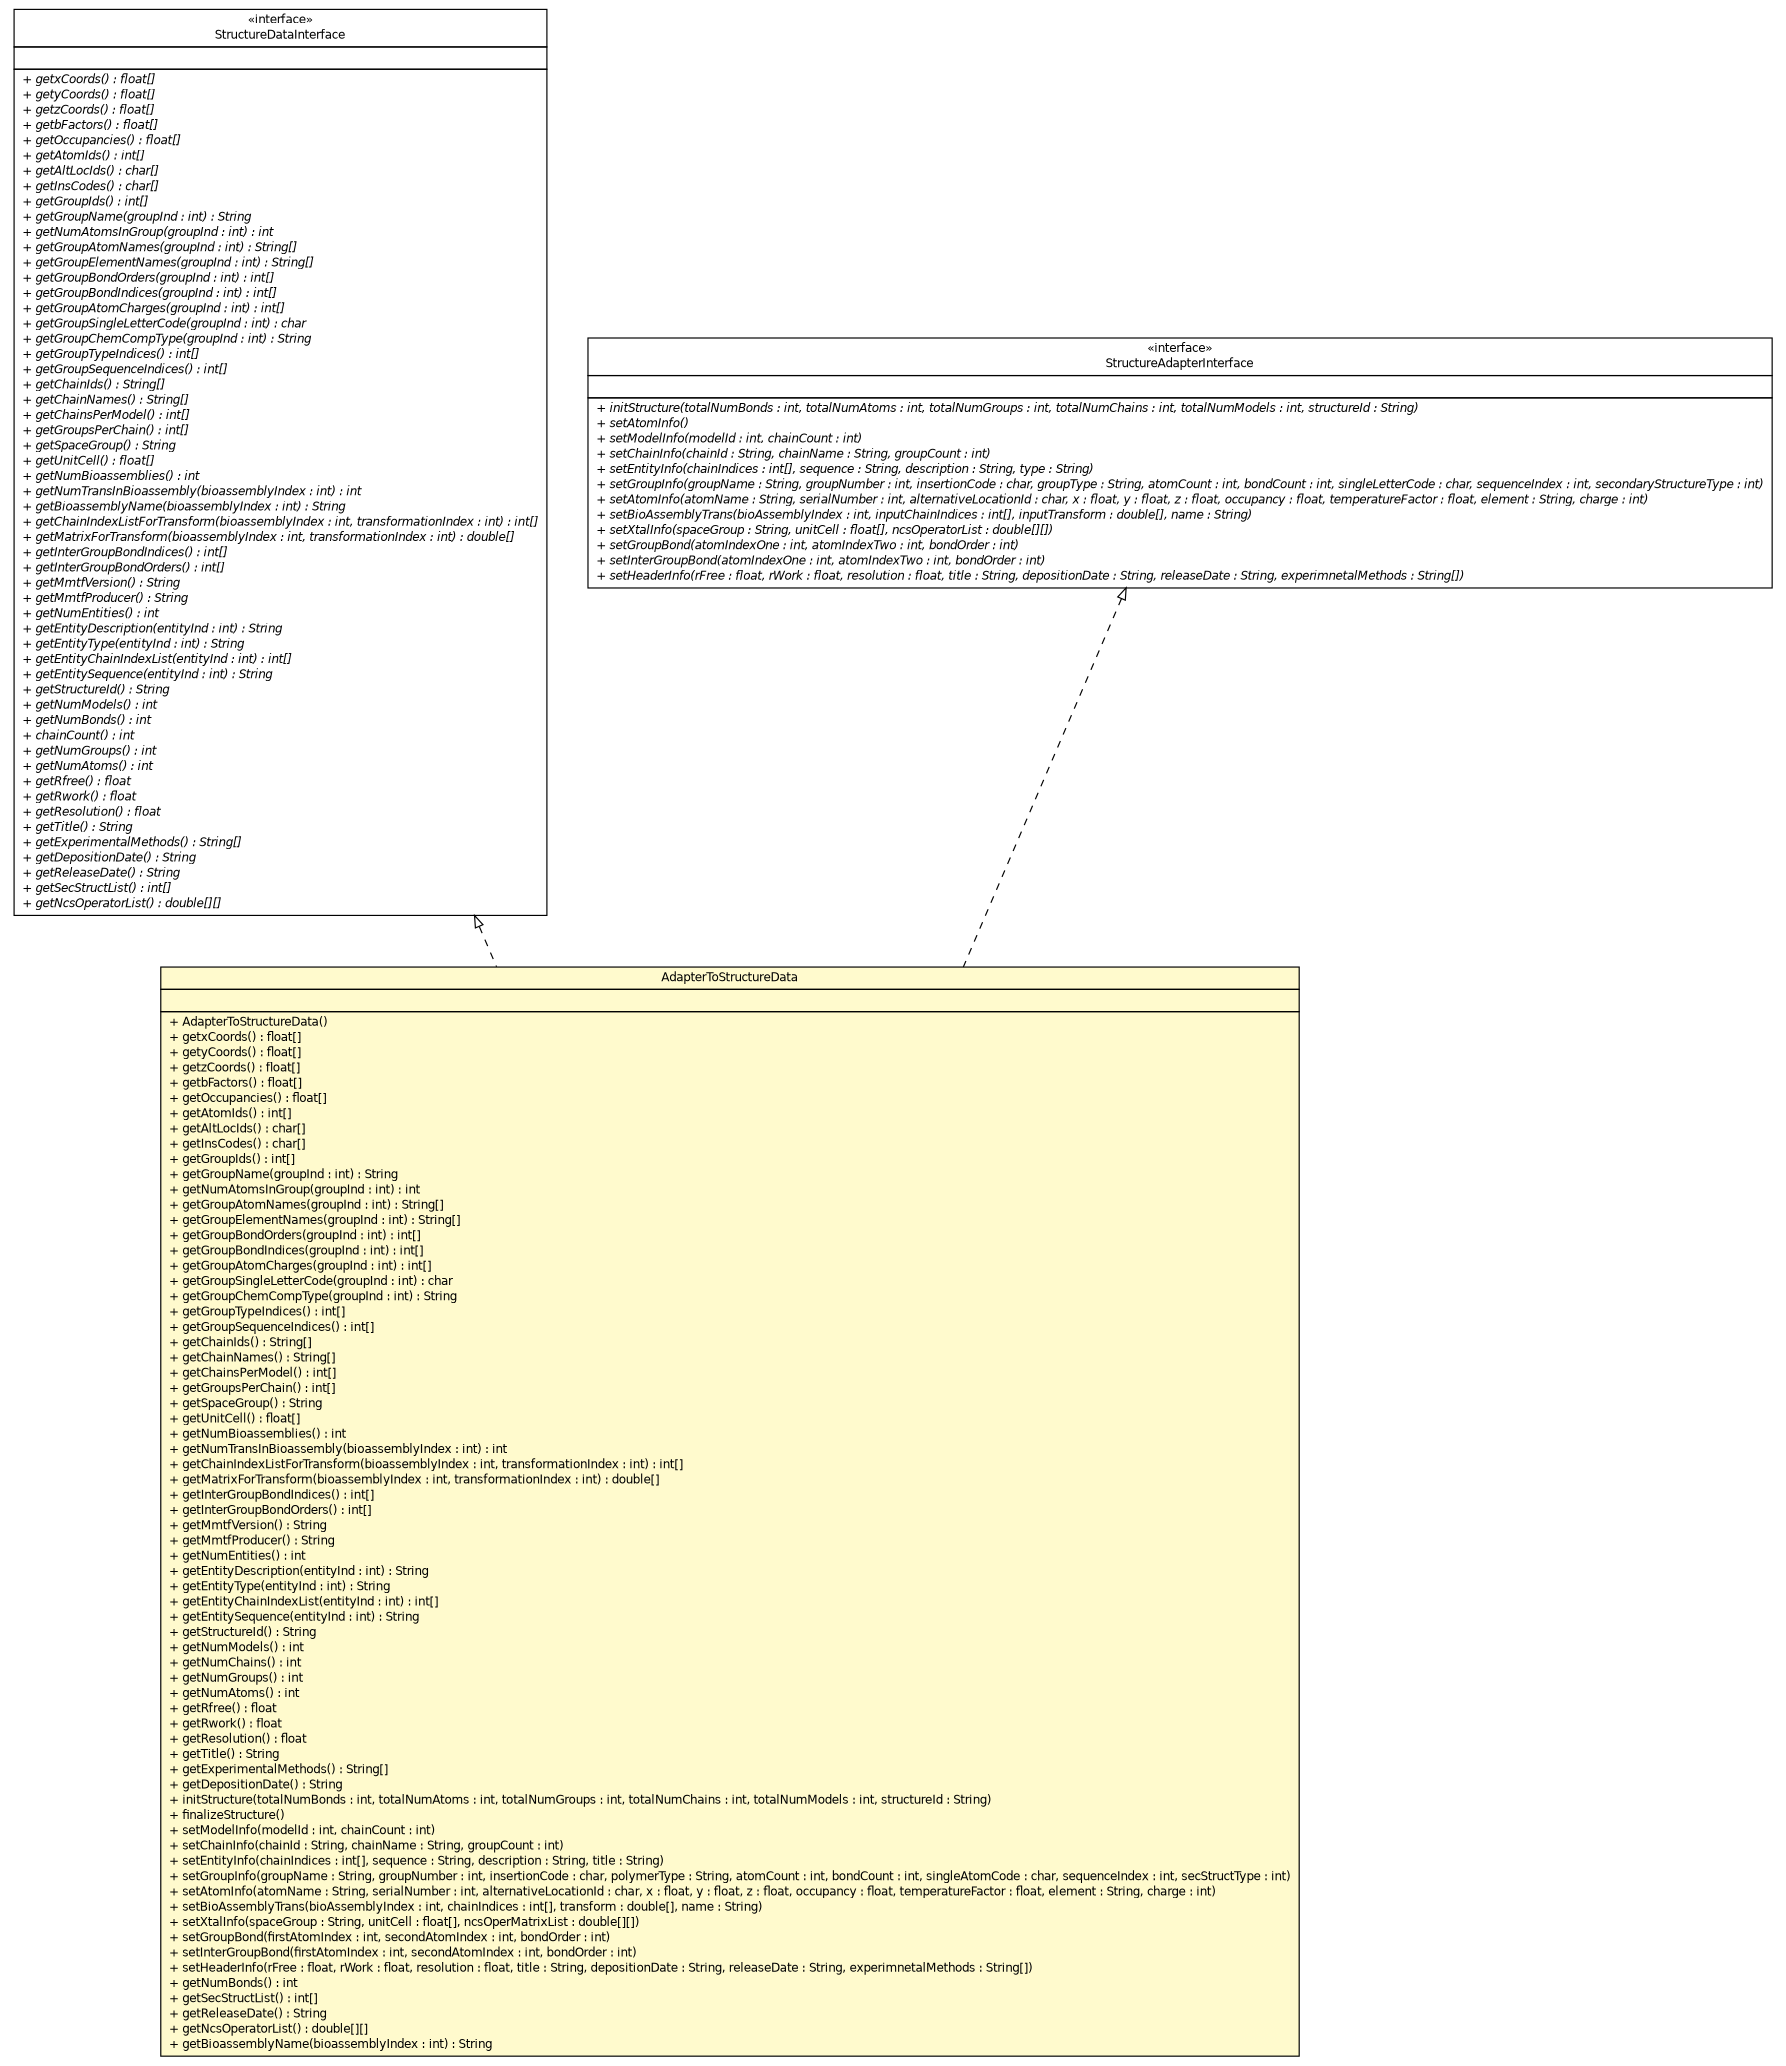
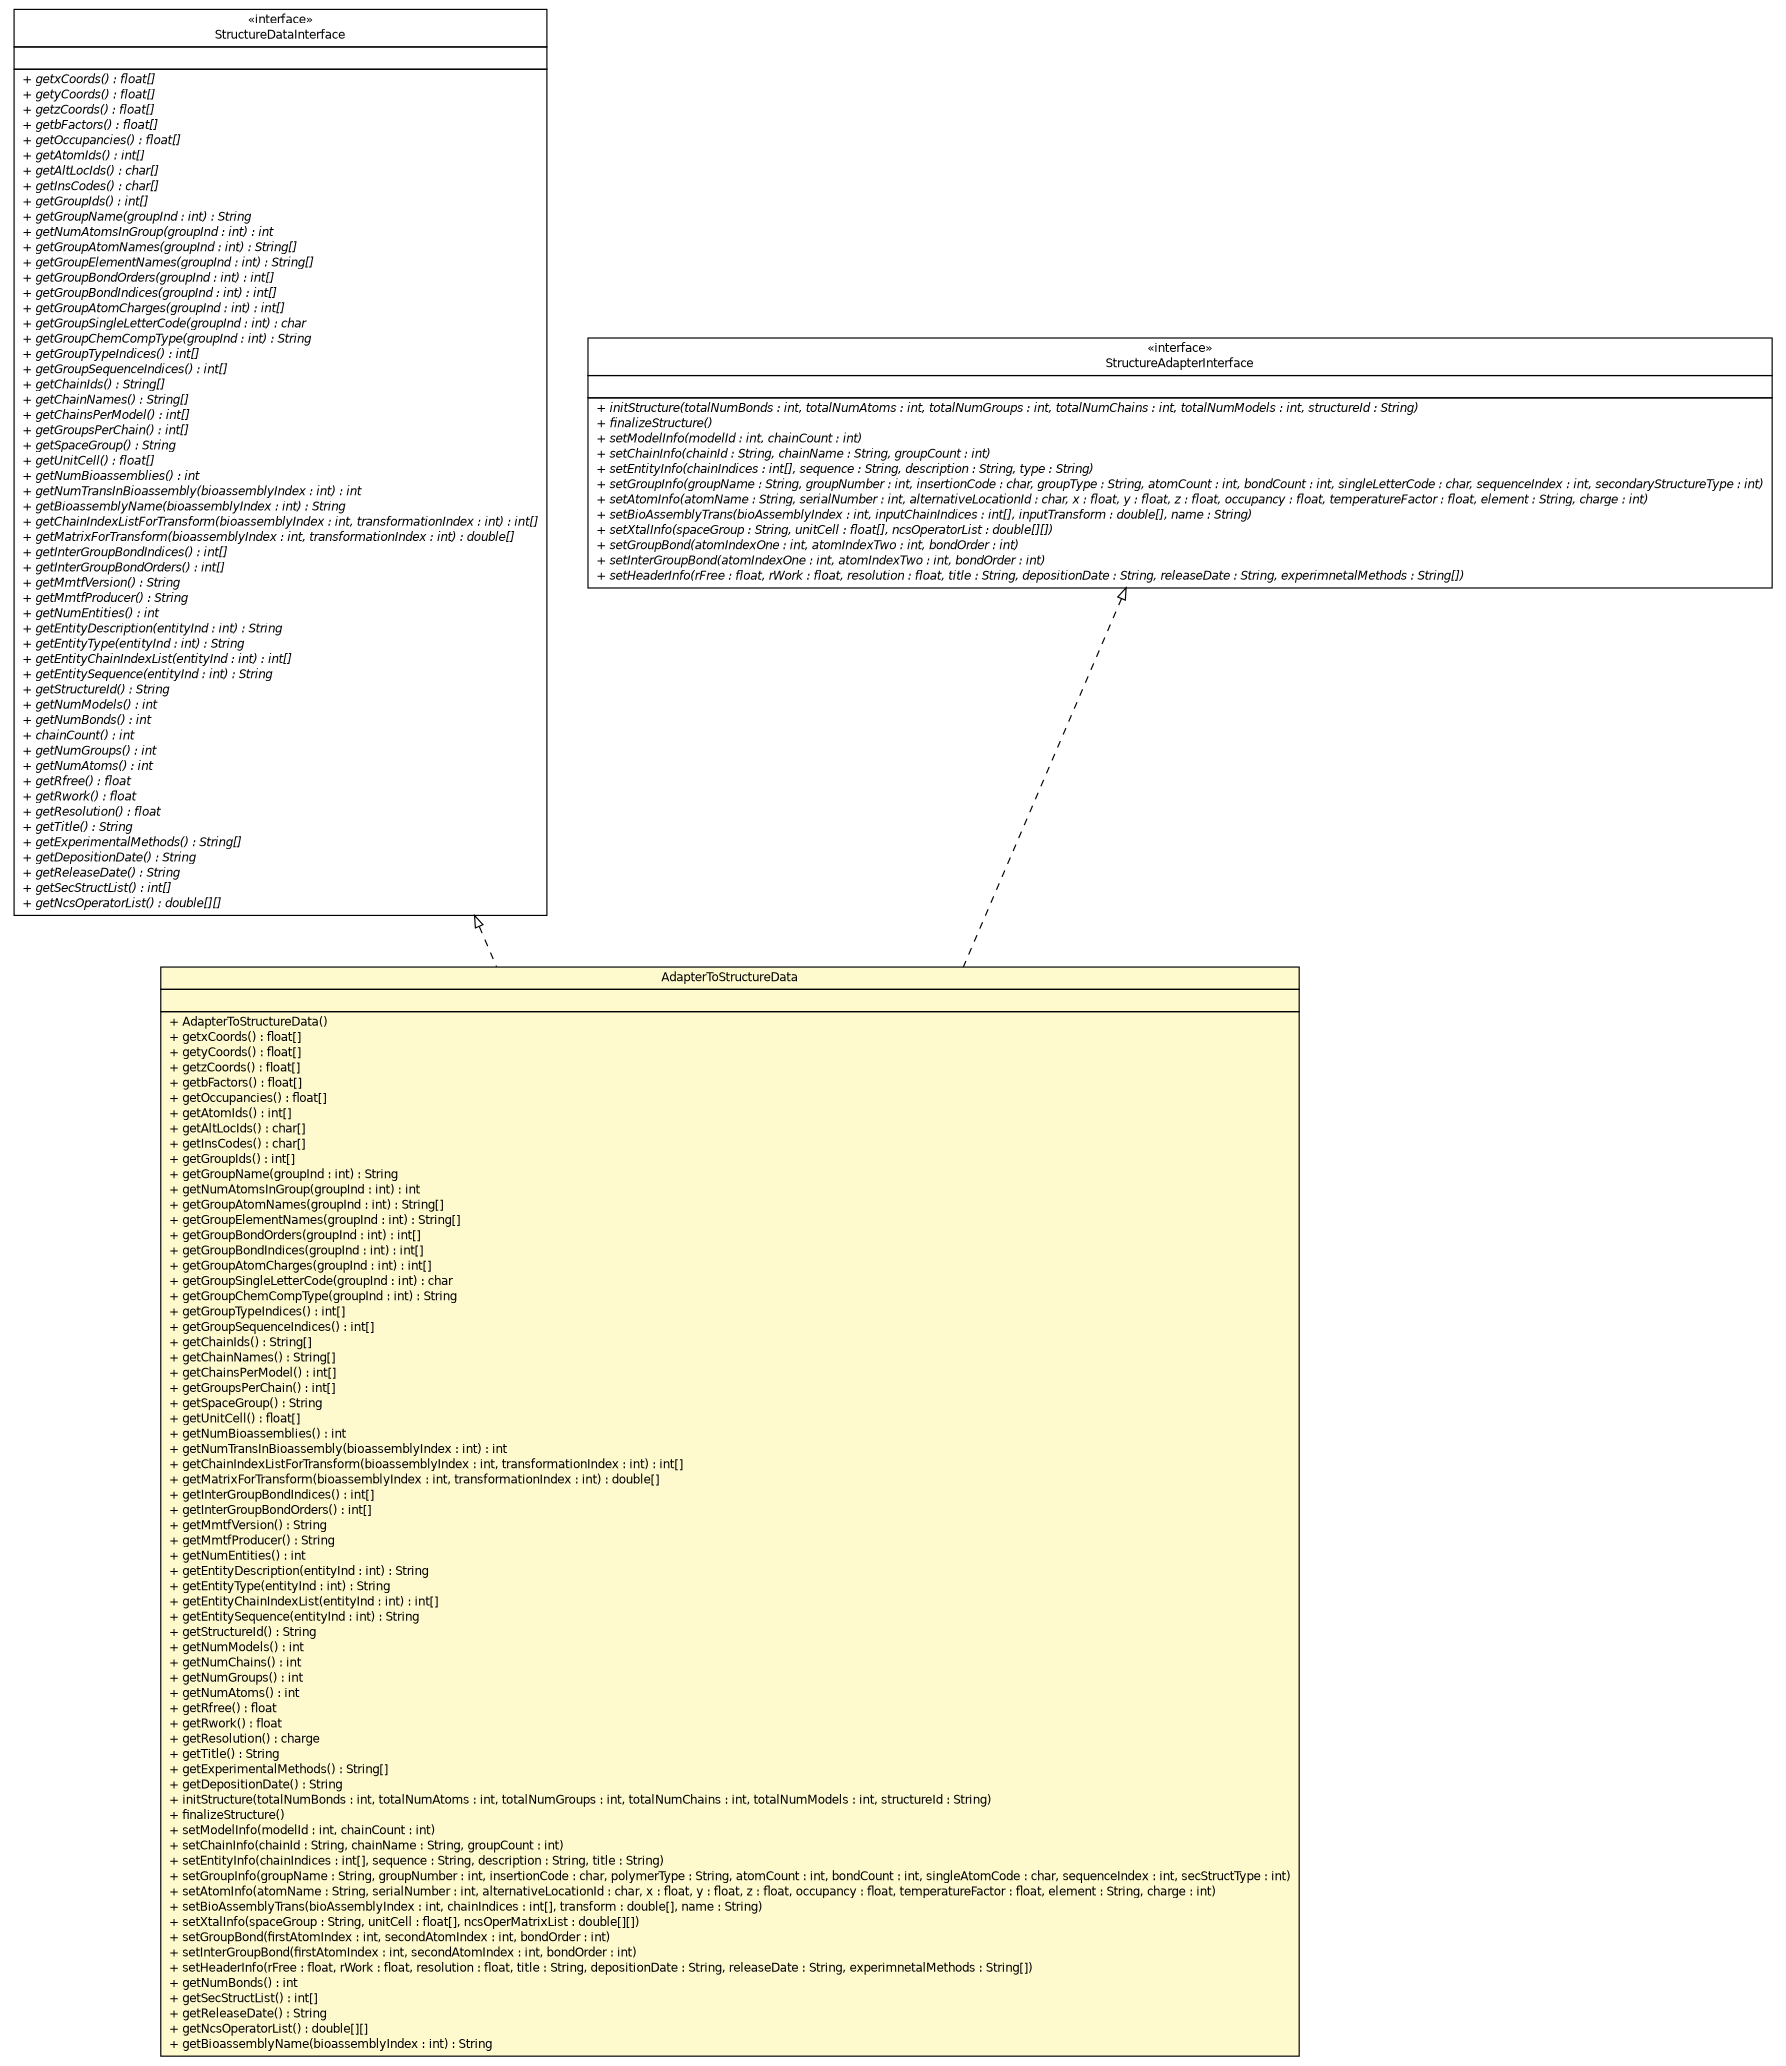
(643, 424) -> (655, 424)
(238, 1739) -> (245, 1739)
